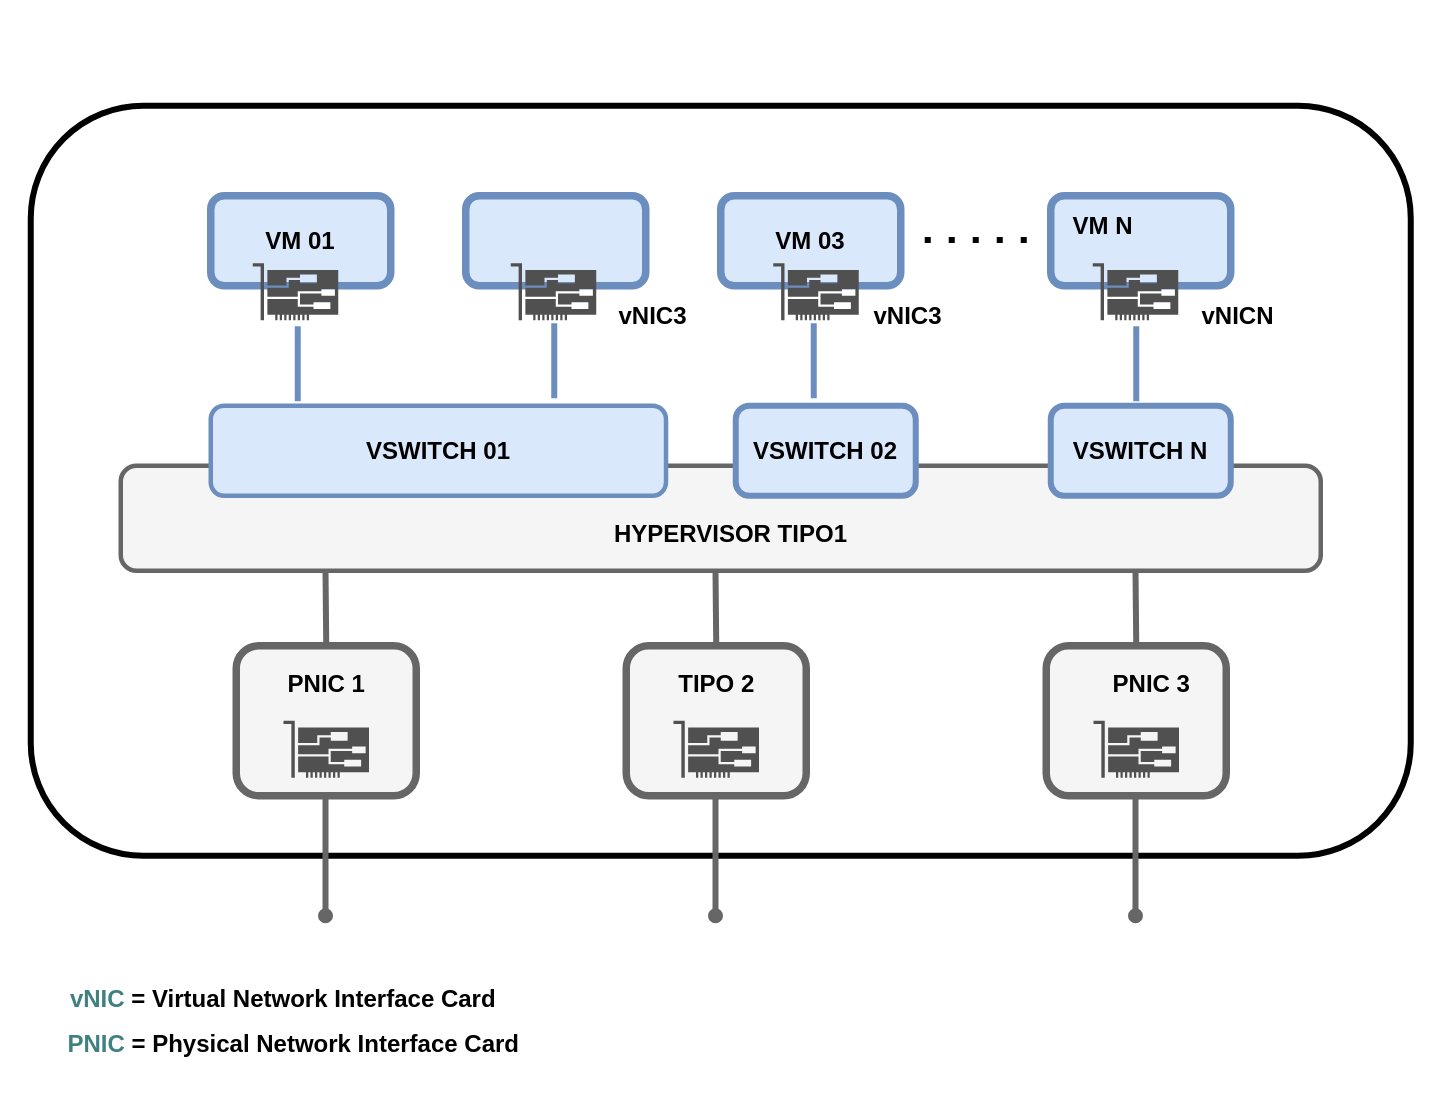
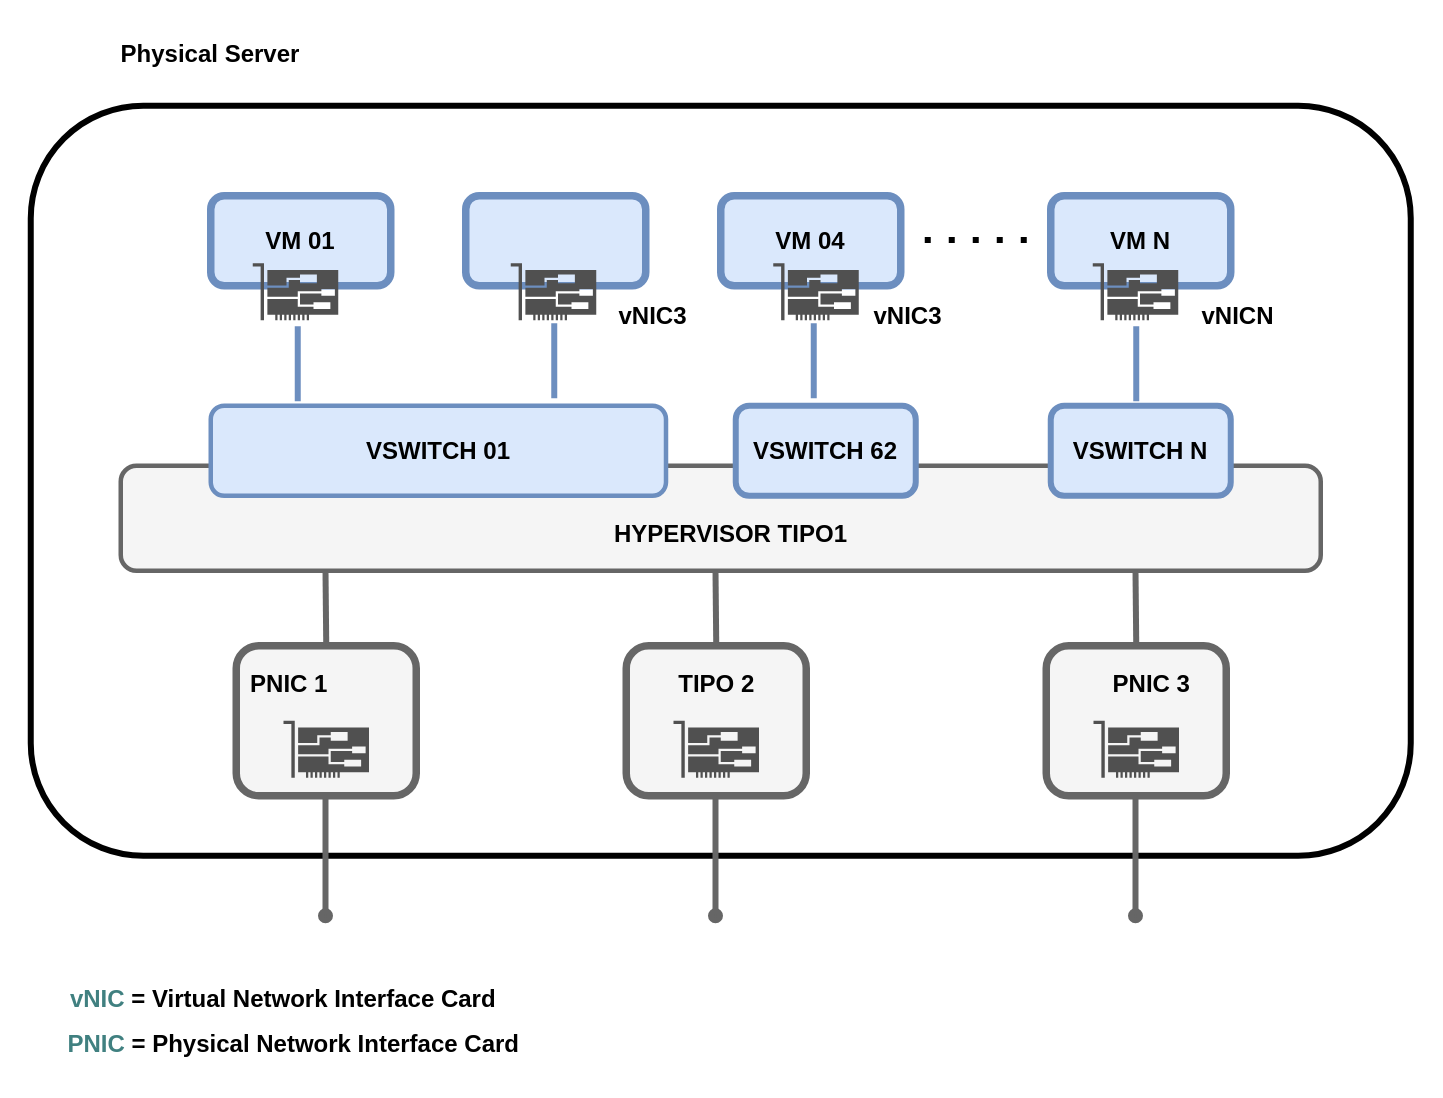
none -> (211, 53)
(1103, 226) -> (1141, 241)
(811, 241) -> (811, 241)
(826, 451) -> (826, 451)
(326, 683) -> (289, 683)
